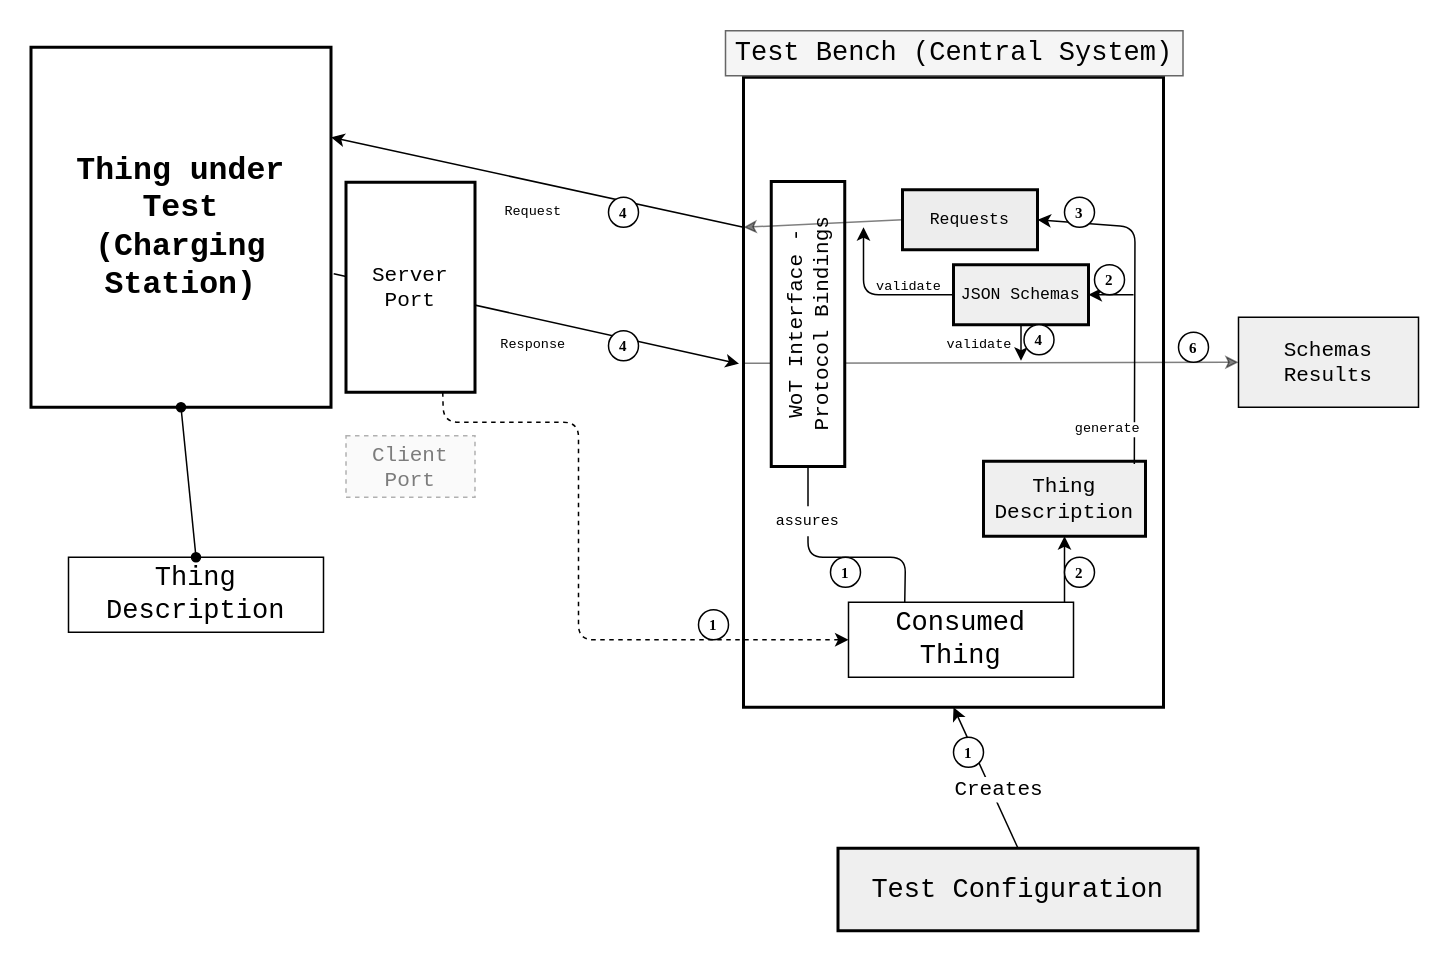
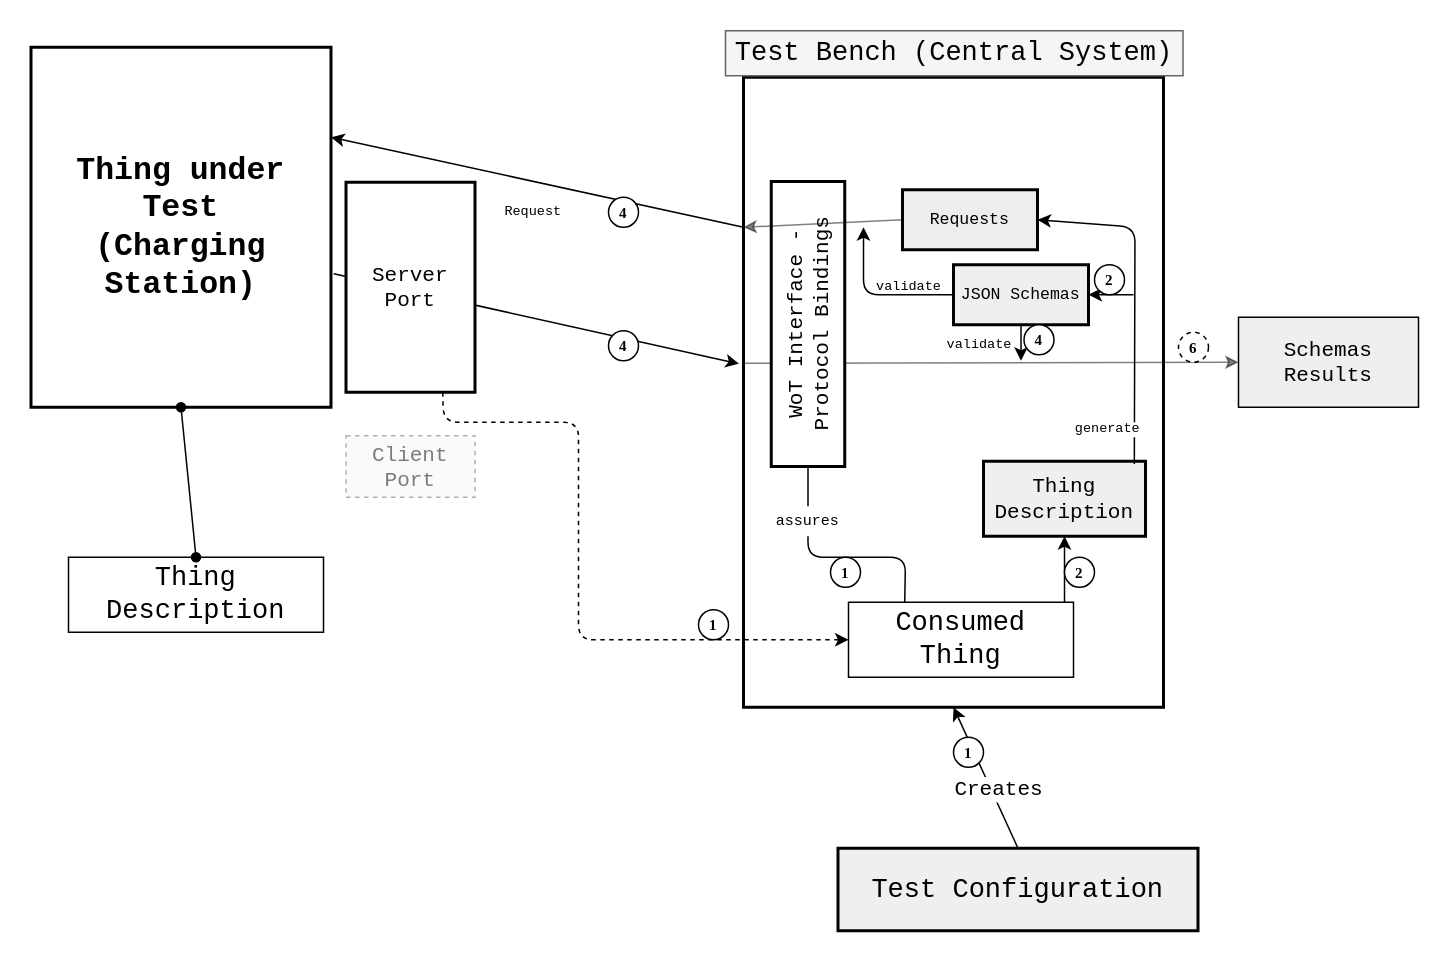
(1079, 212) -> none
(533, 346) -> none
(1193, 347) -> (1193, 347)
